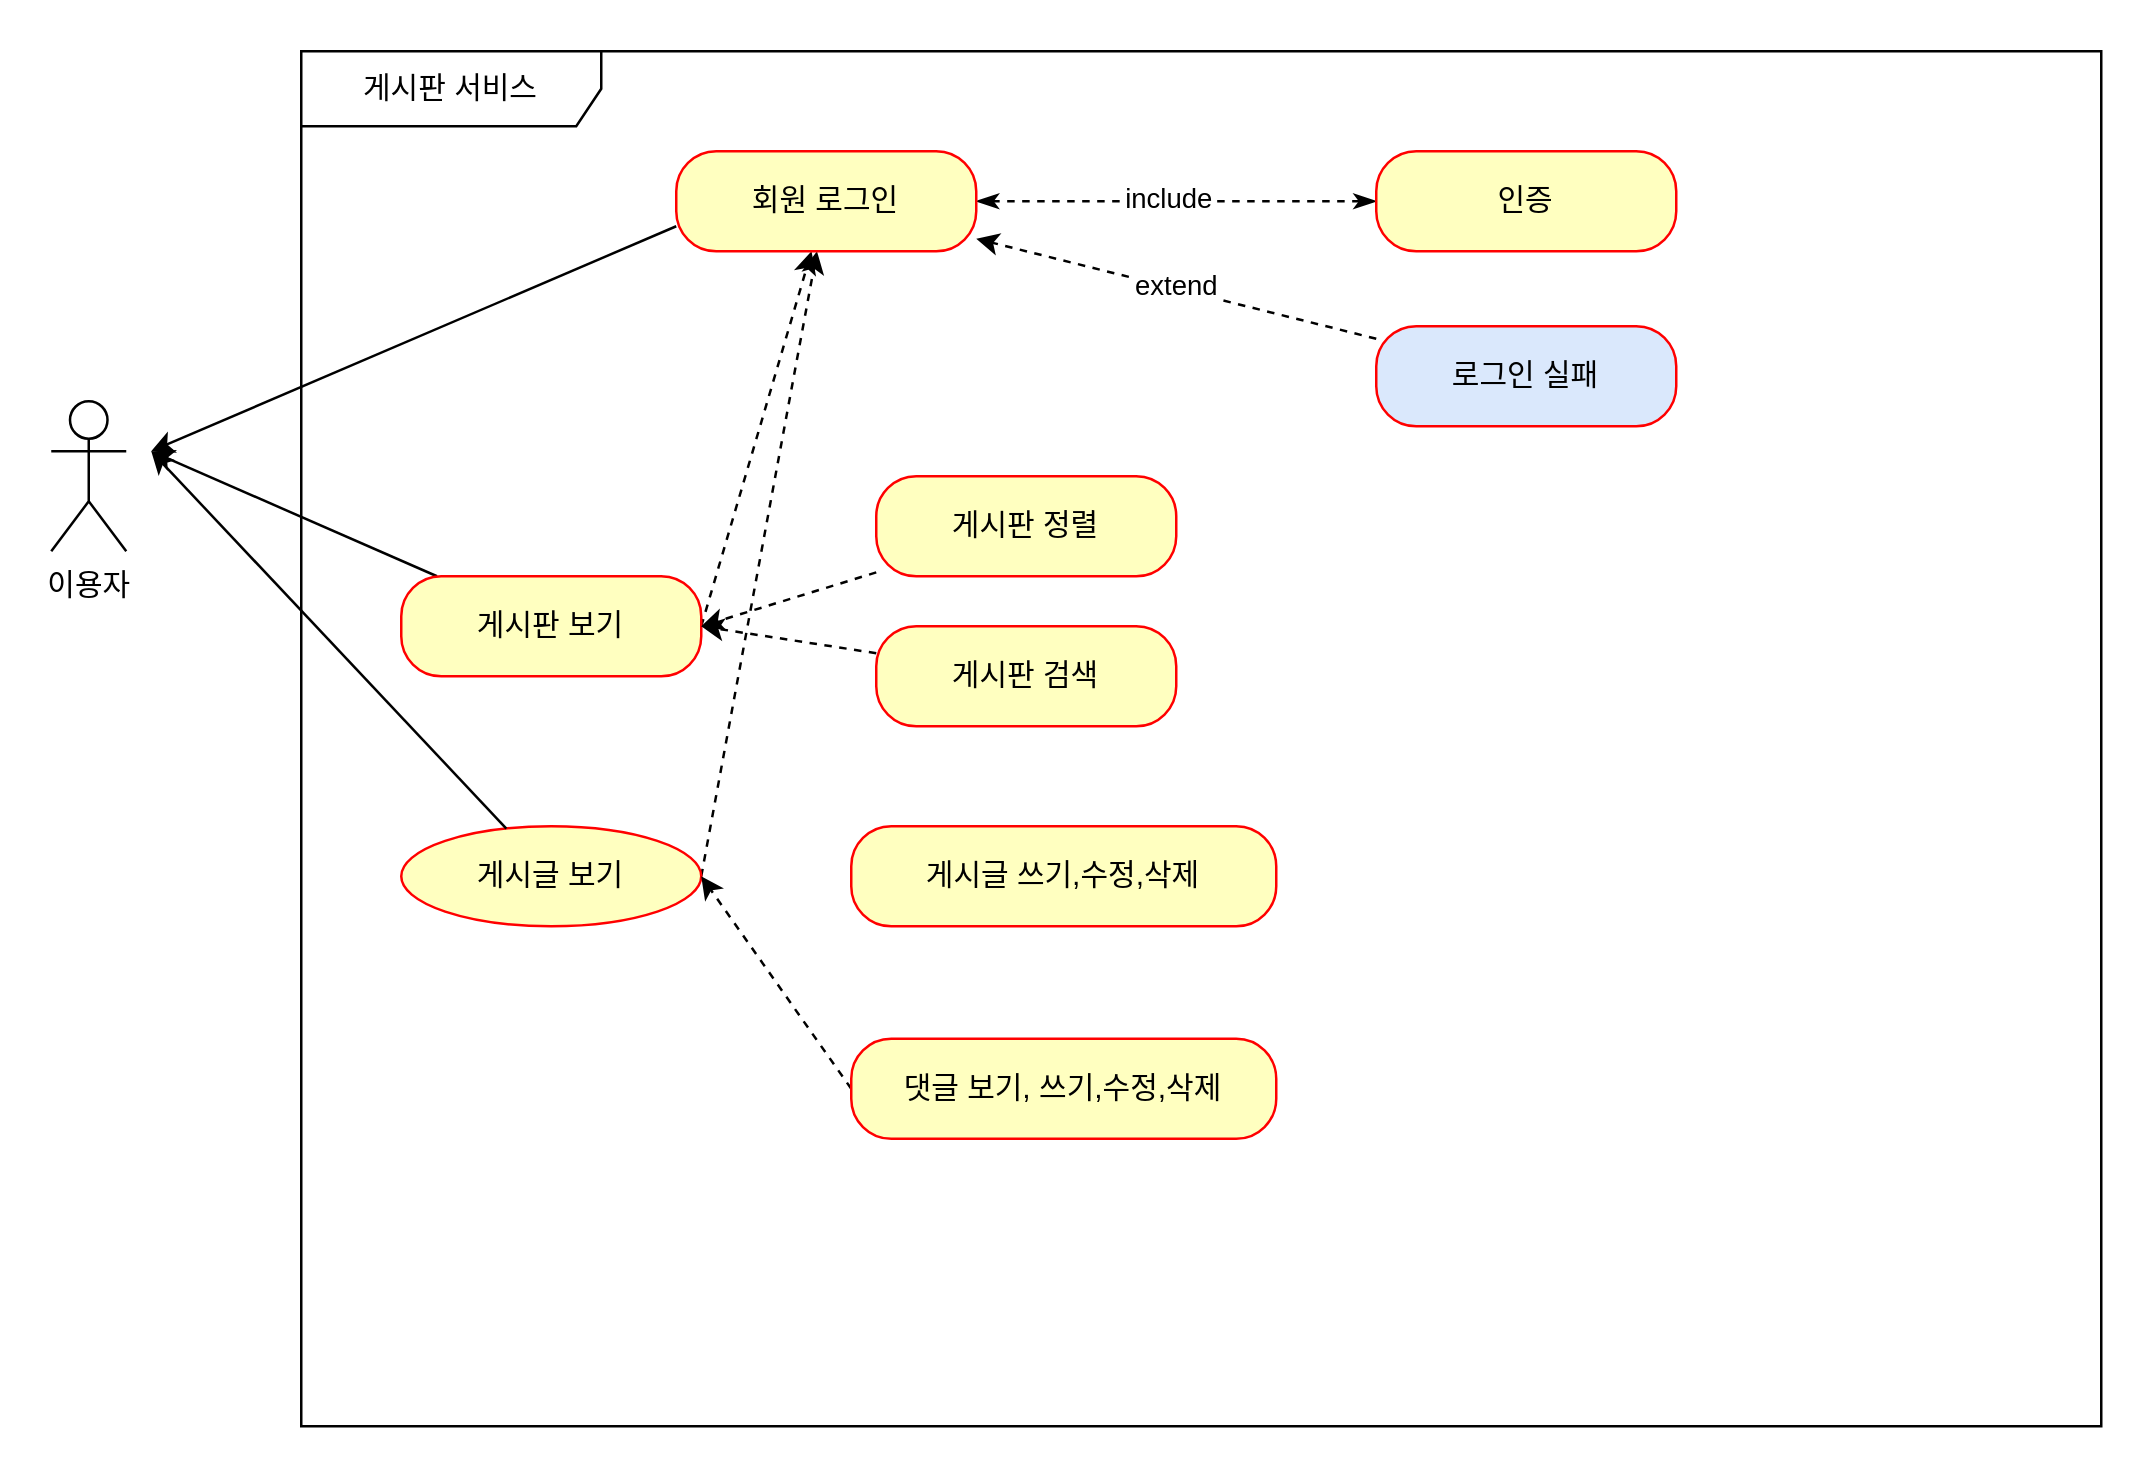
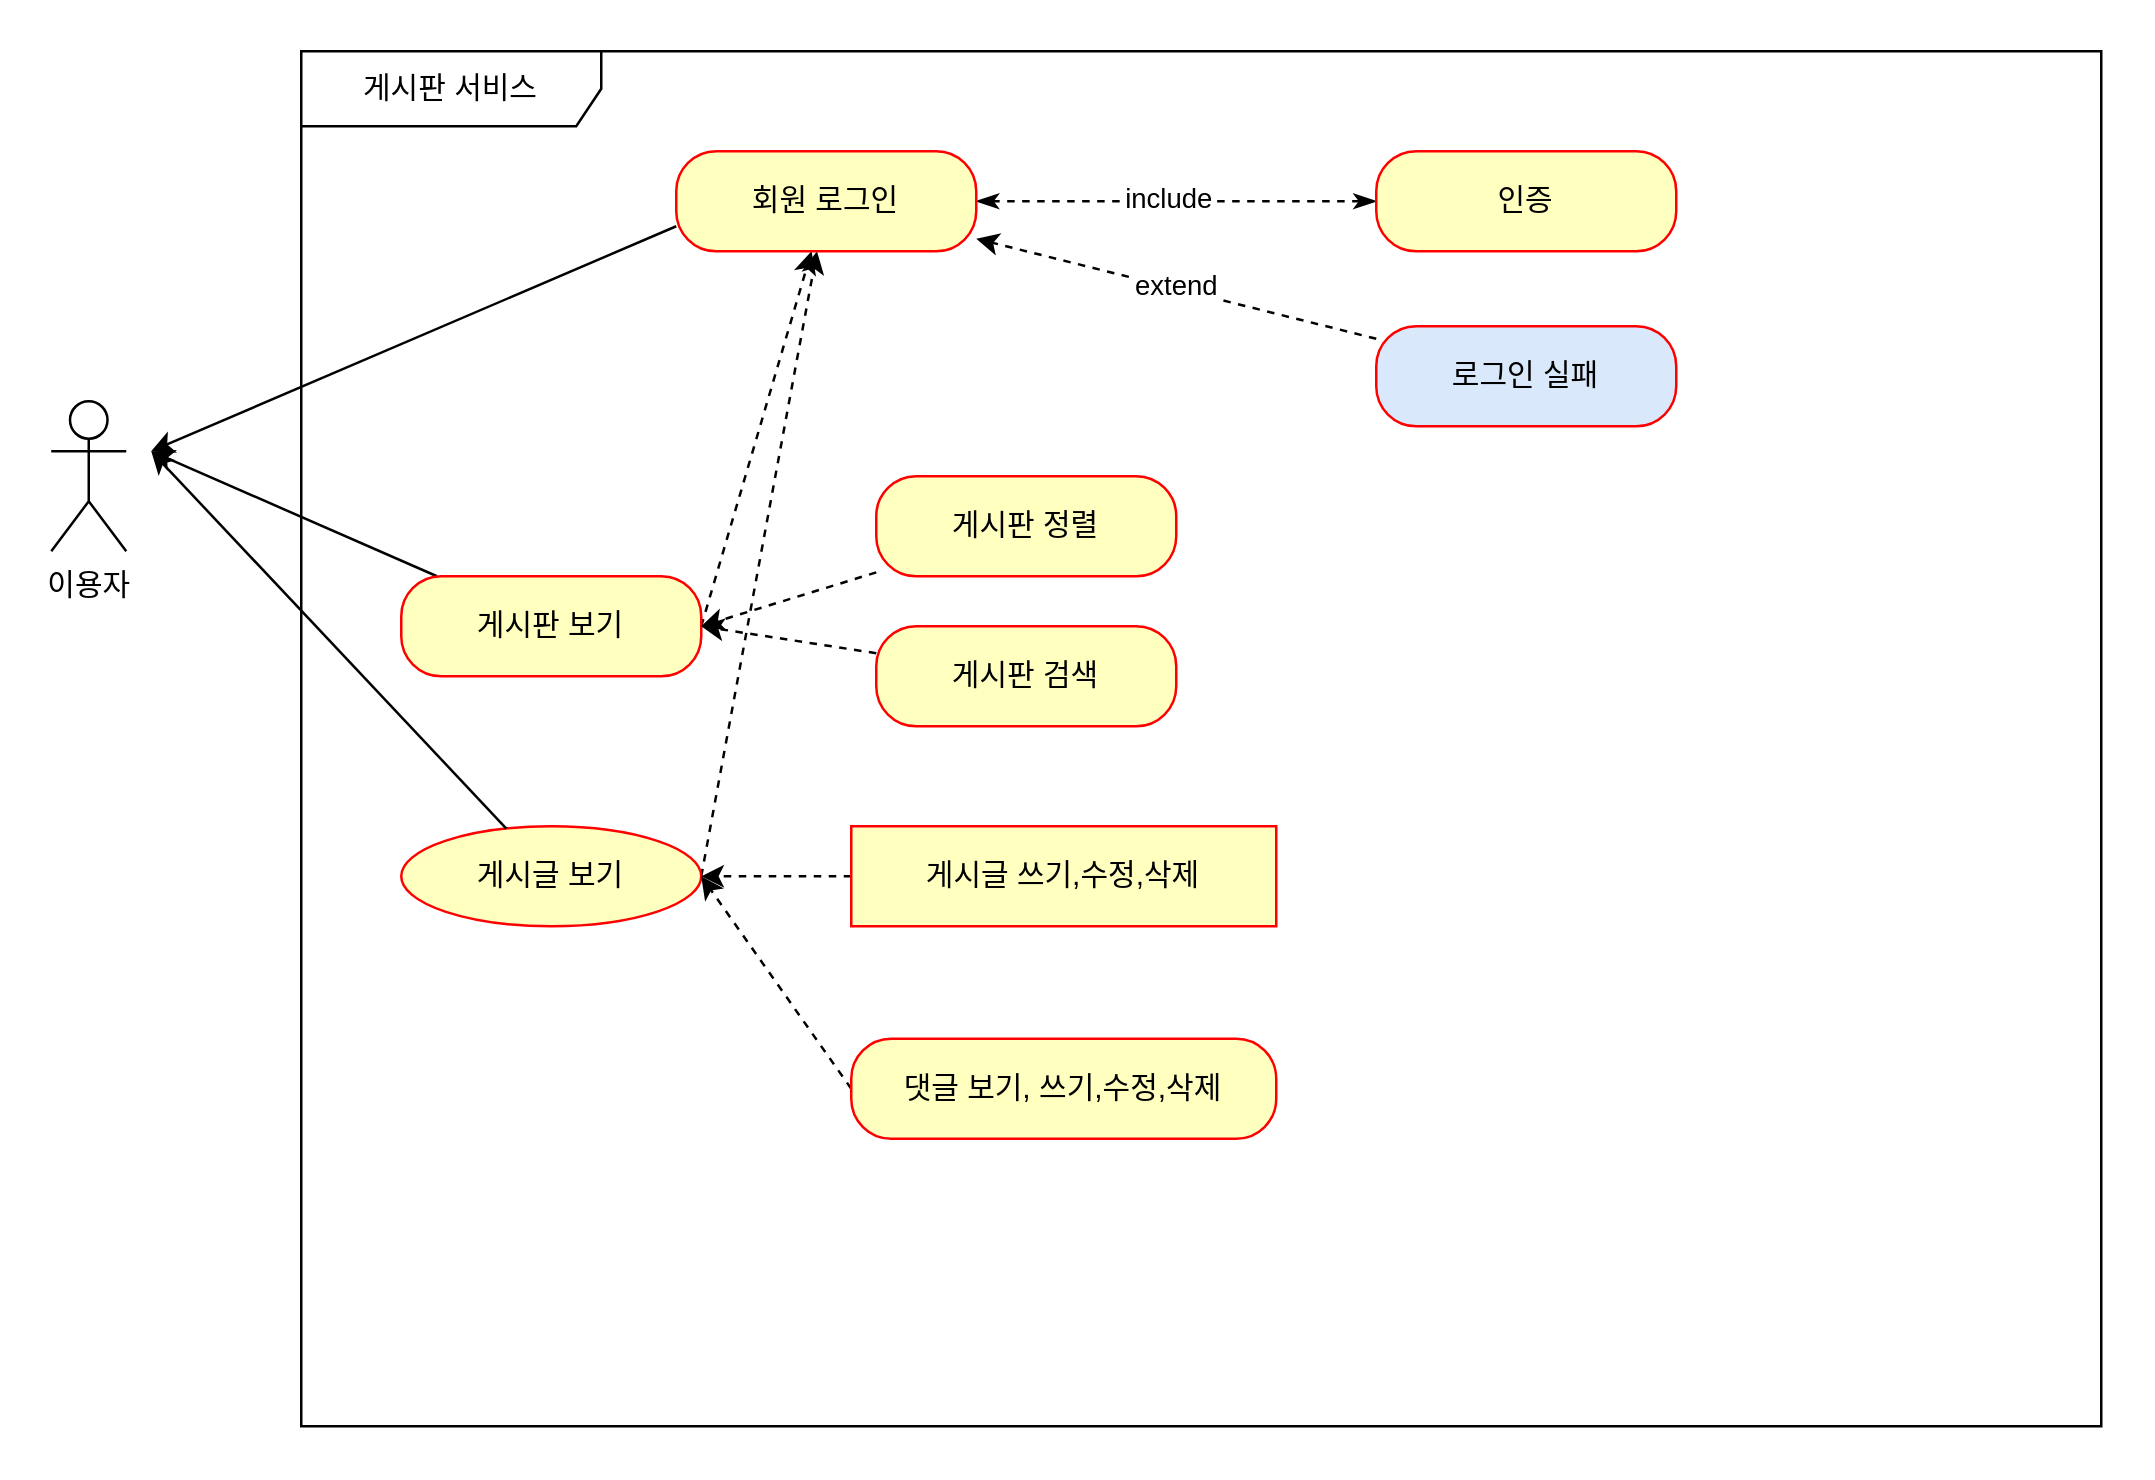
none -> (784, 876)
(1064, 876) -> (1064, 876)
